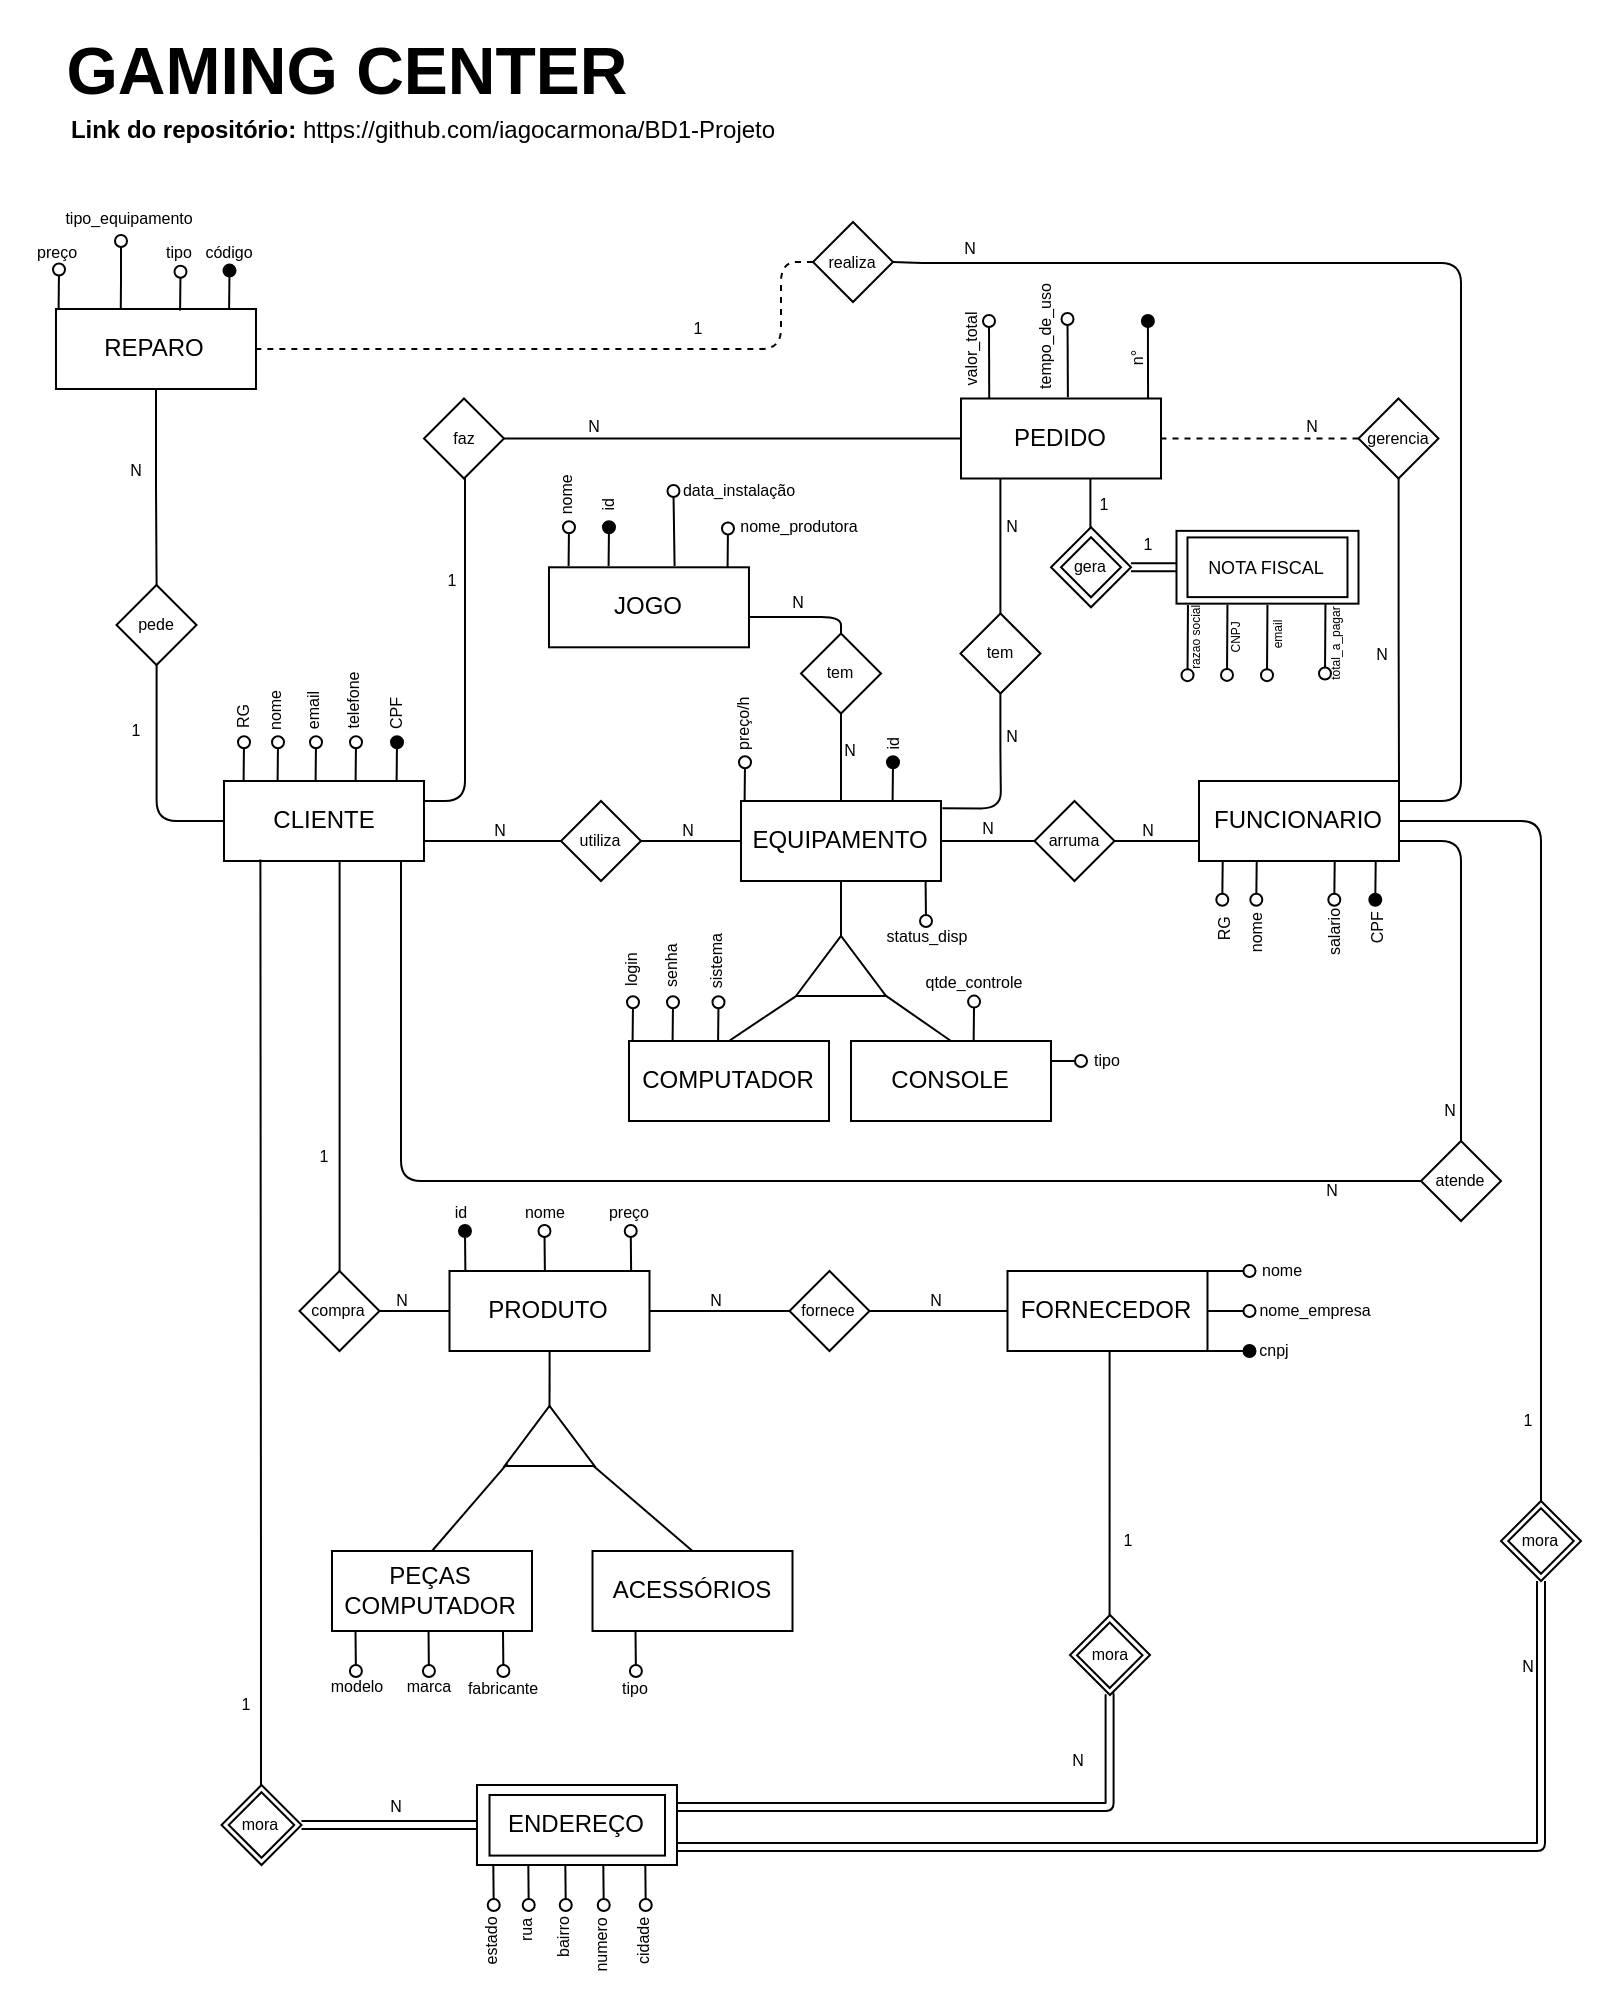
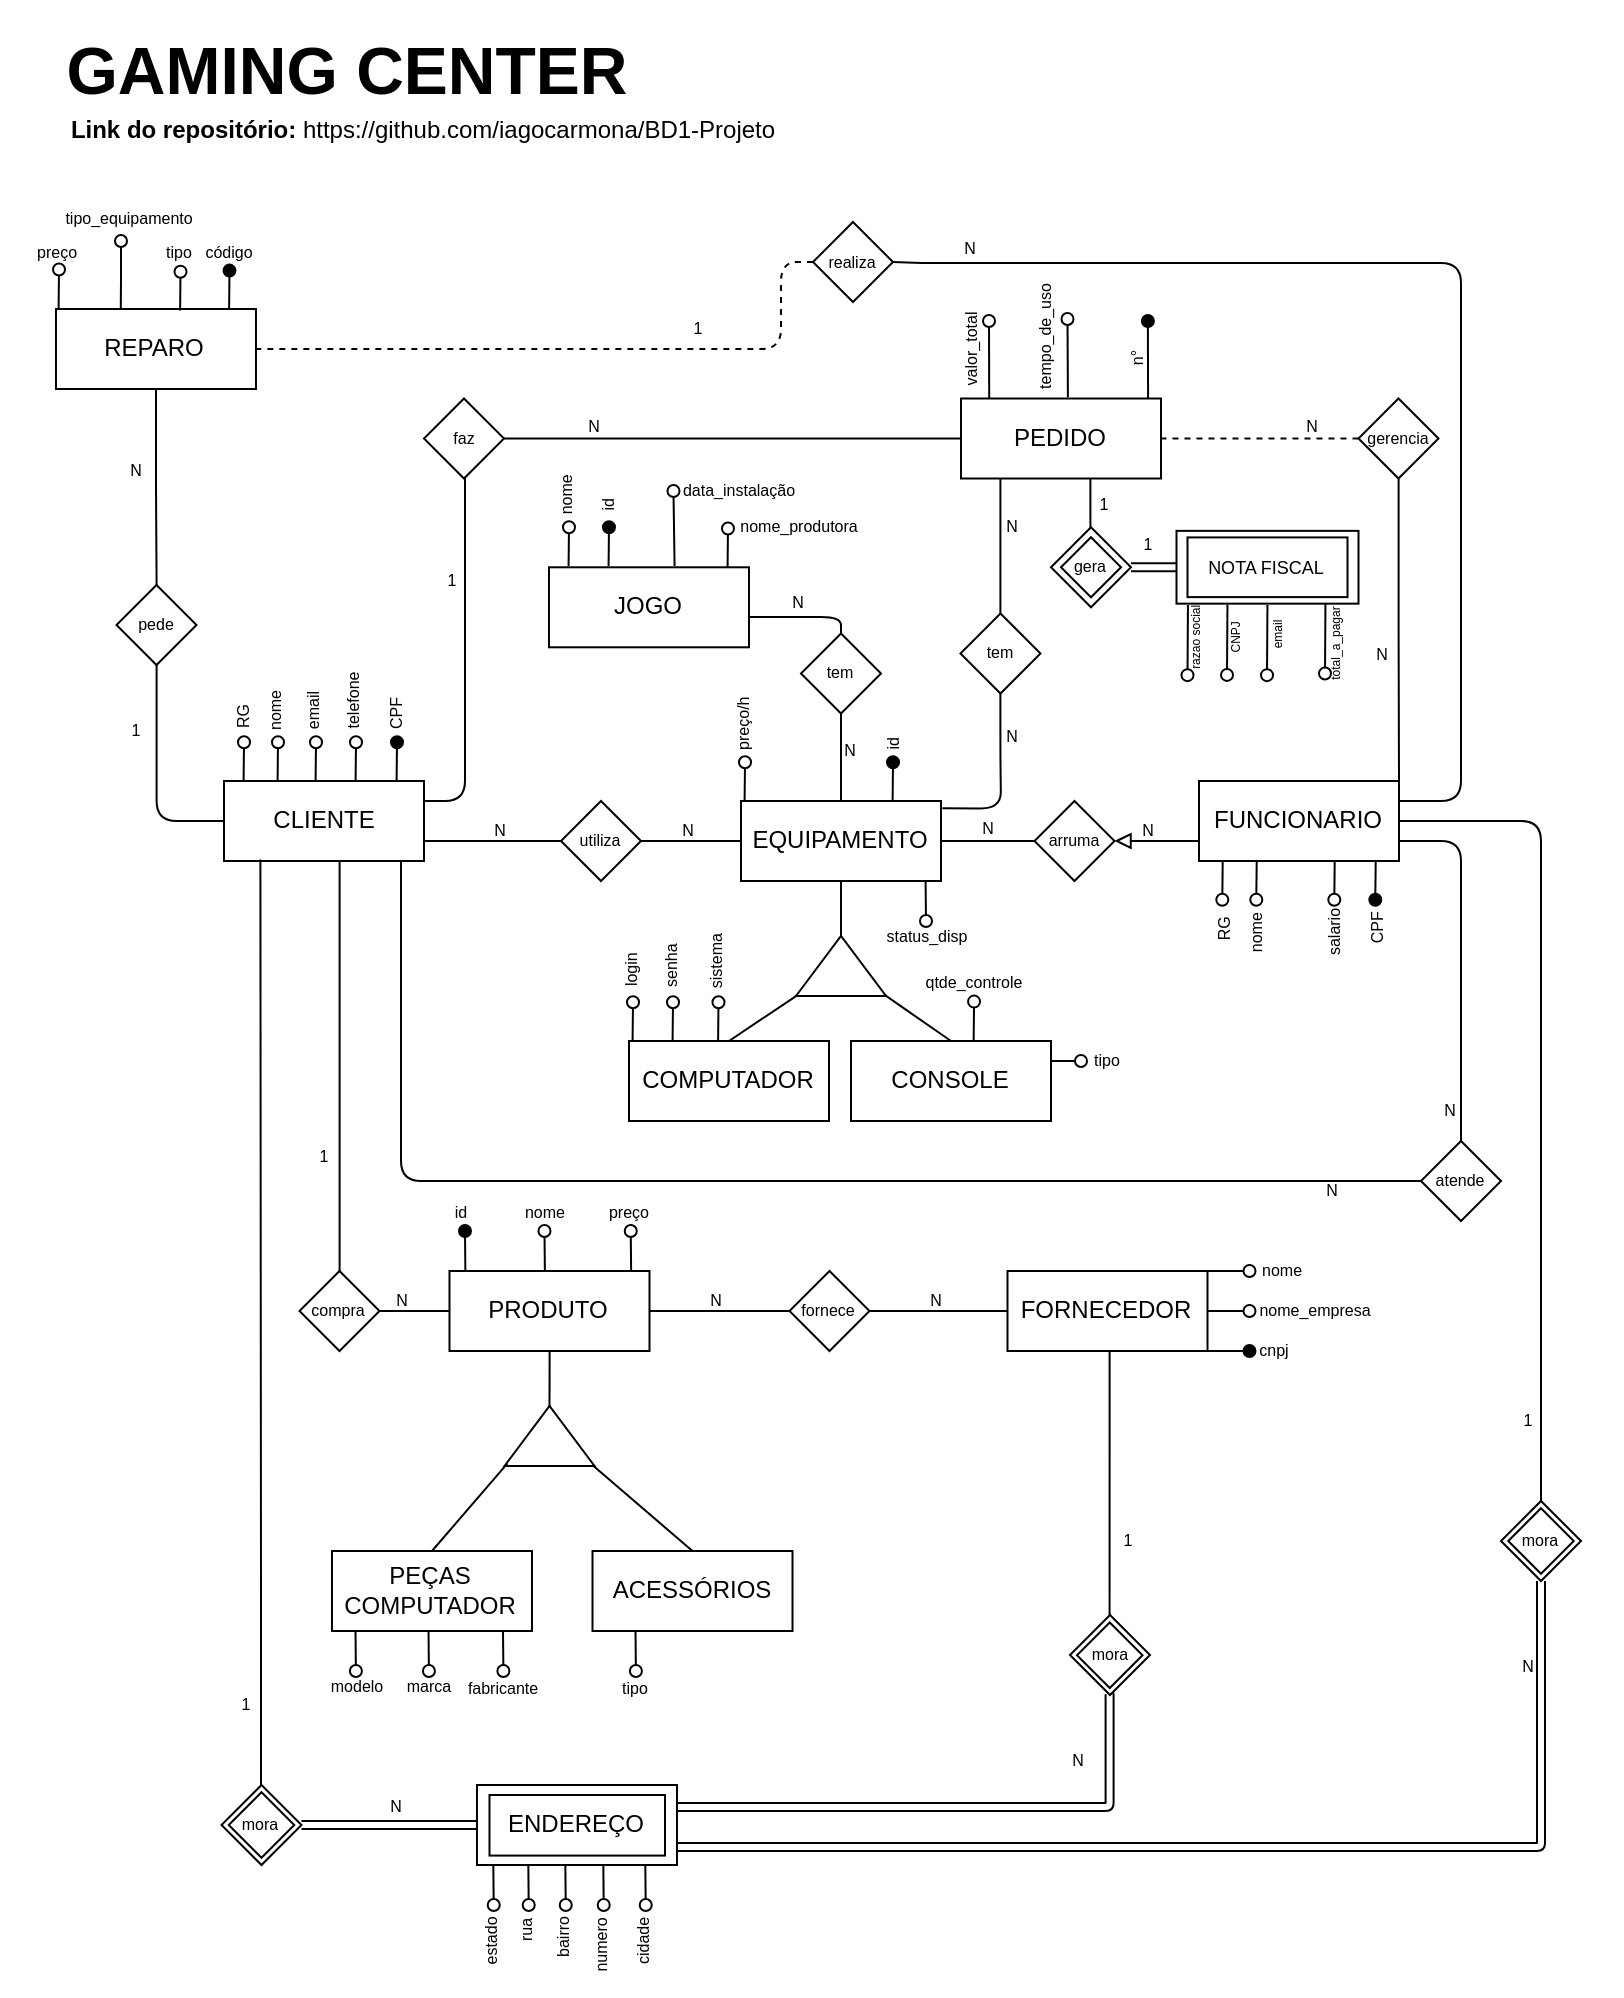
(1125, 841) -> (1132, 841)
